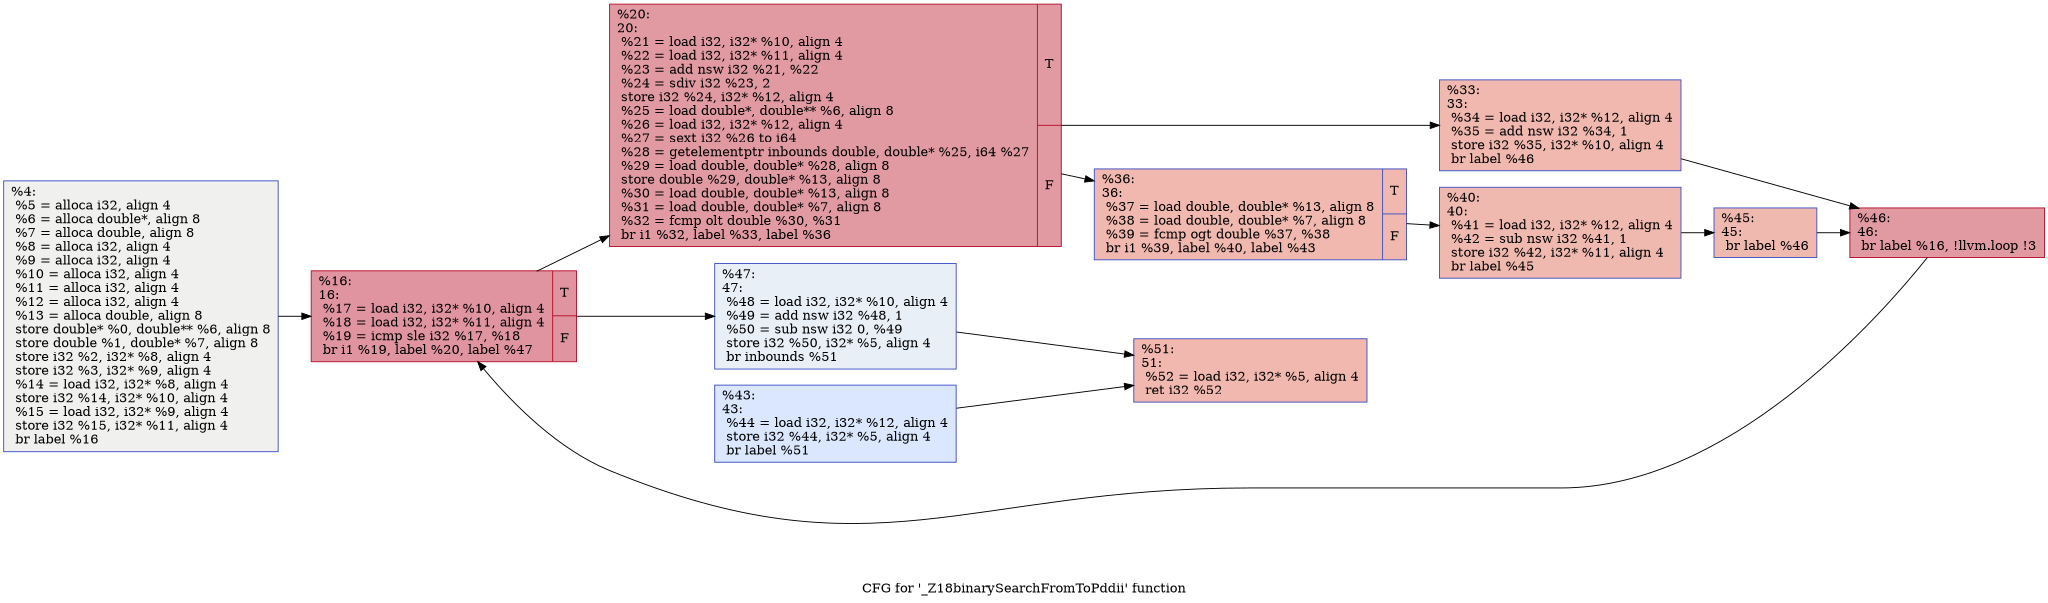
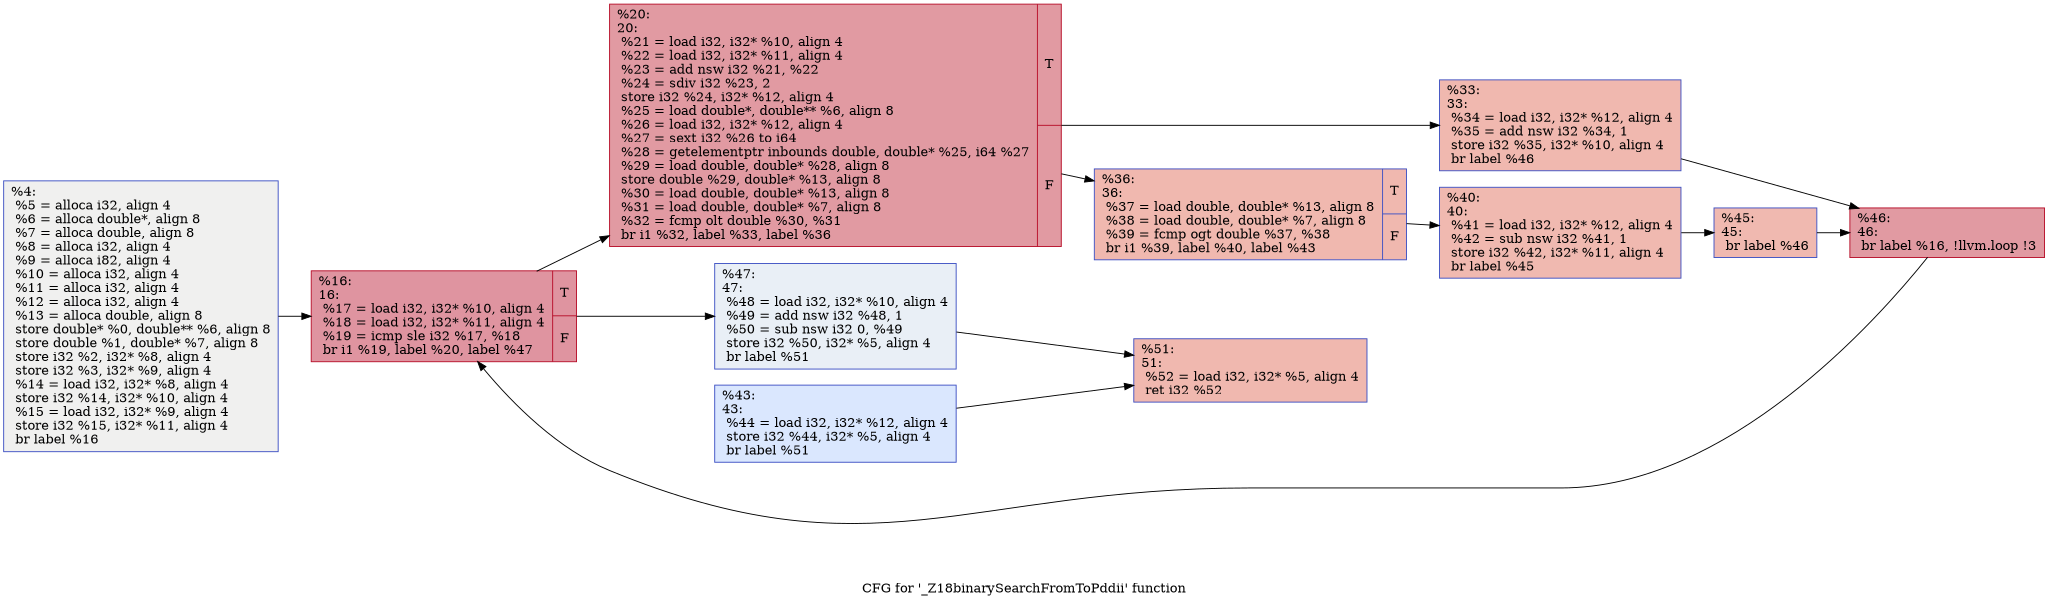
(91, 261) -> (91, 261)
(780, 357) -> (766, 357)
